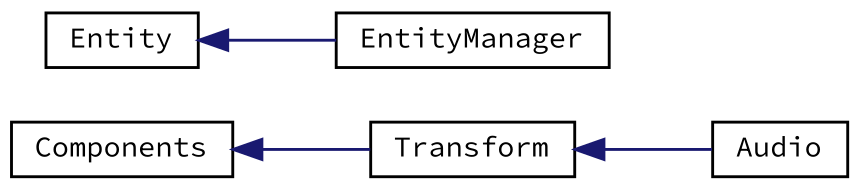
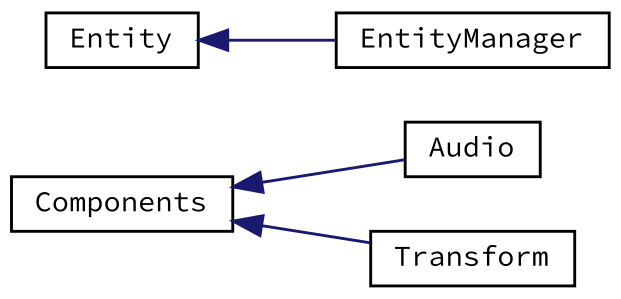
(658, 149) -> (334, 171)
